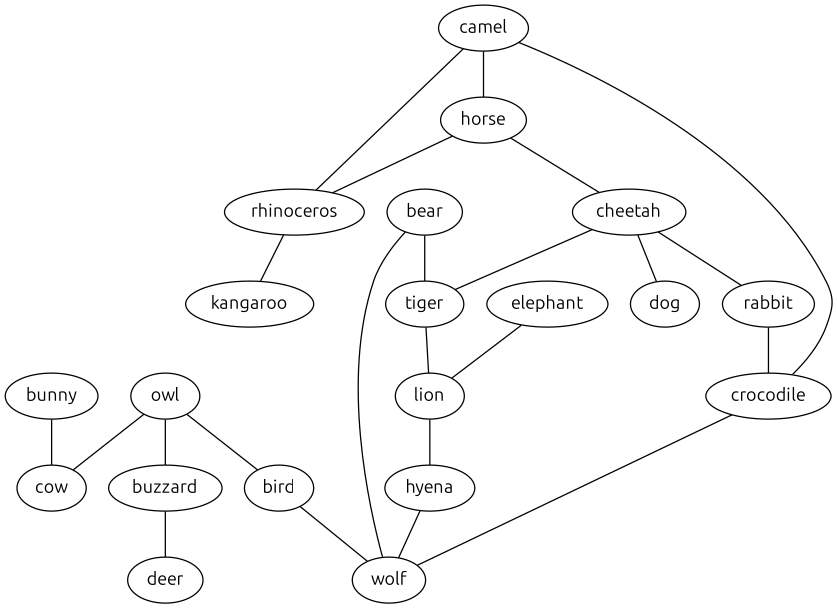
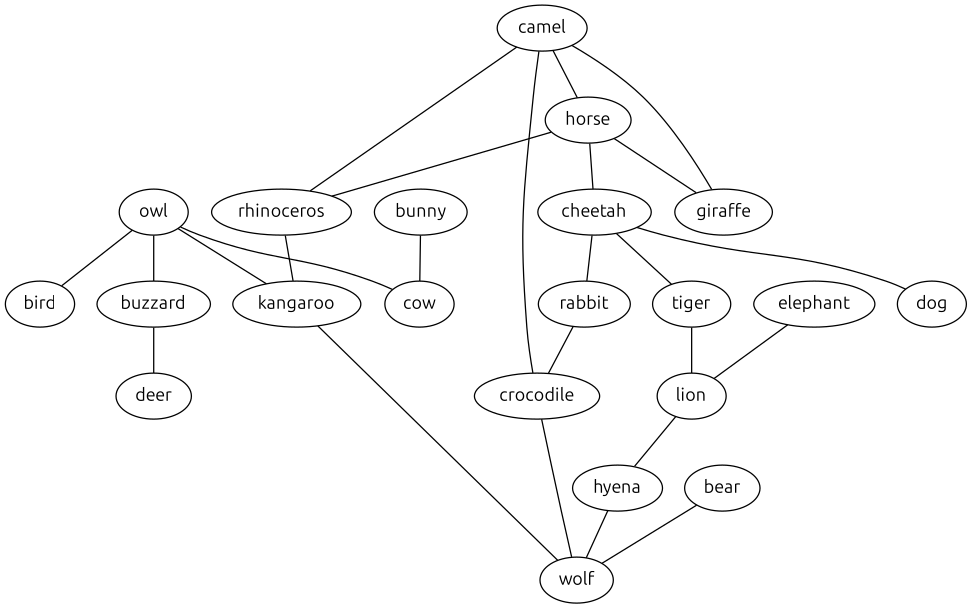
none -> (724, 212)
none -> (222, 256)
(425, 258) -> none
(334, 534) -> (438, 443)
